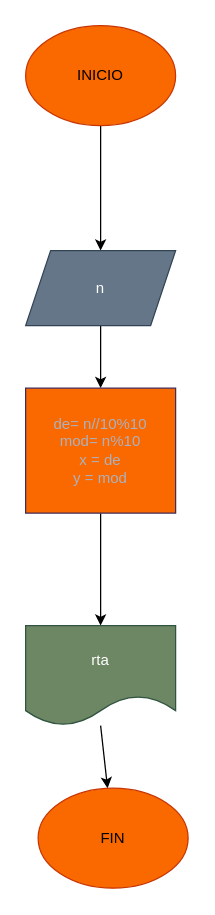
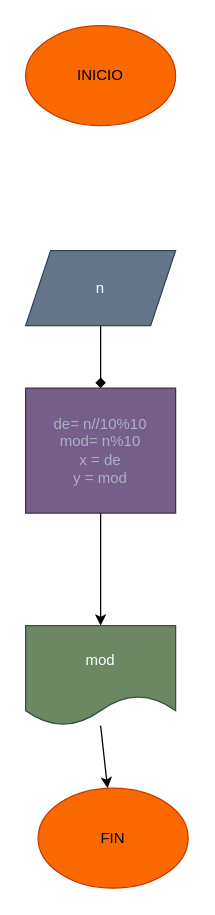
(101, 184) -> none
(101, 378) -> (101, 377)
(101, 451) -> (101, 451)
(101, 661) -> (101, 661)
